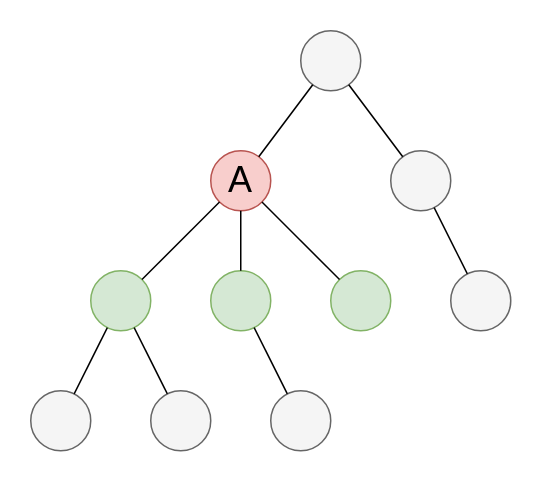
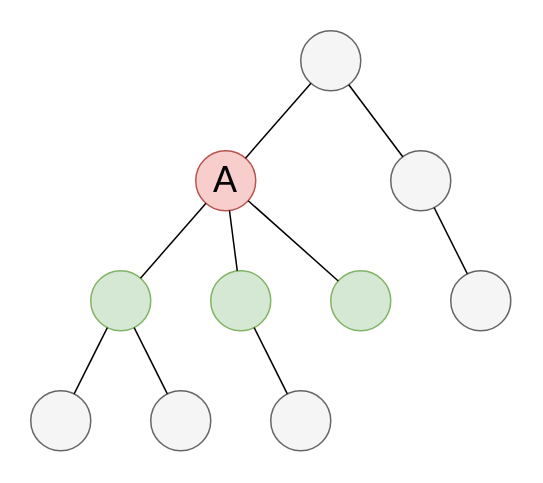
(241, 181) -> (226, 181)
